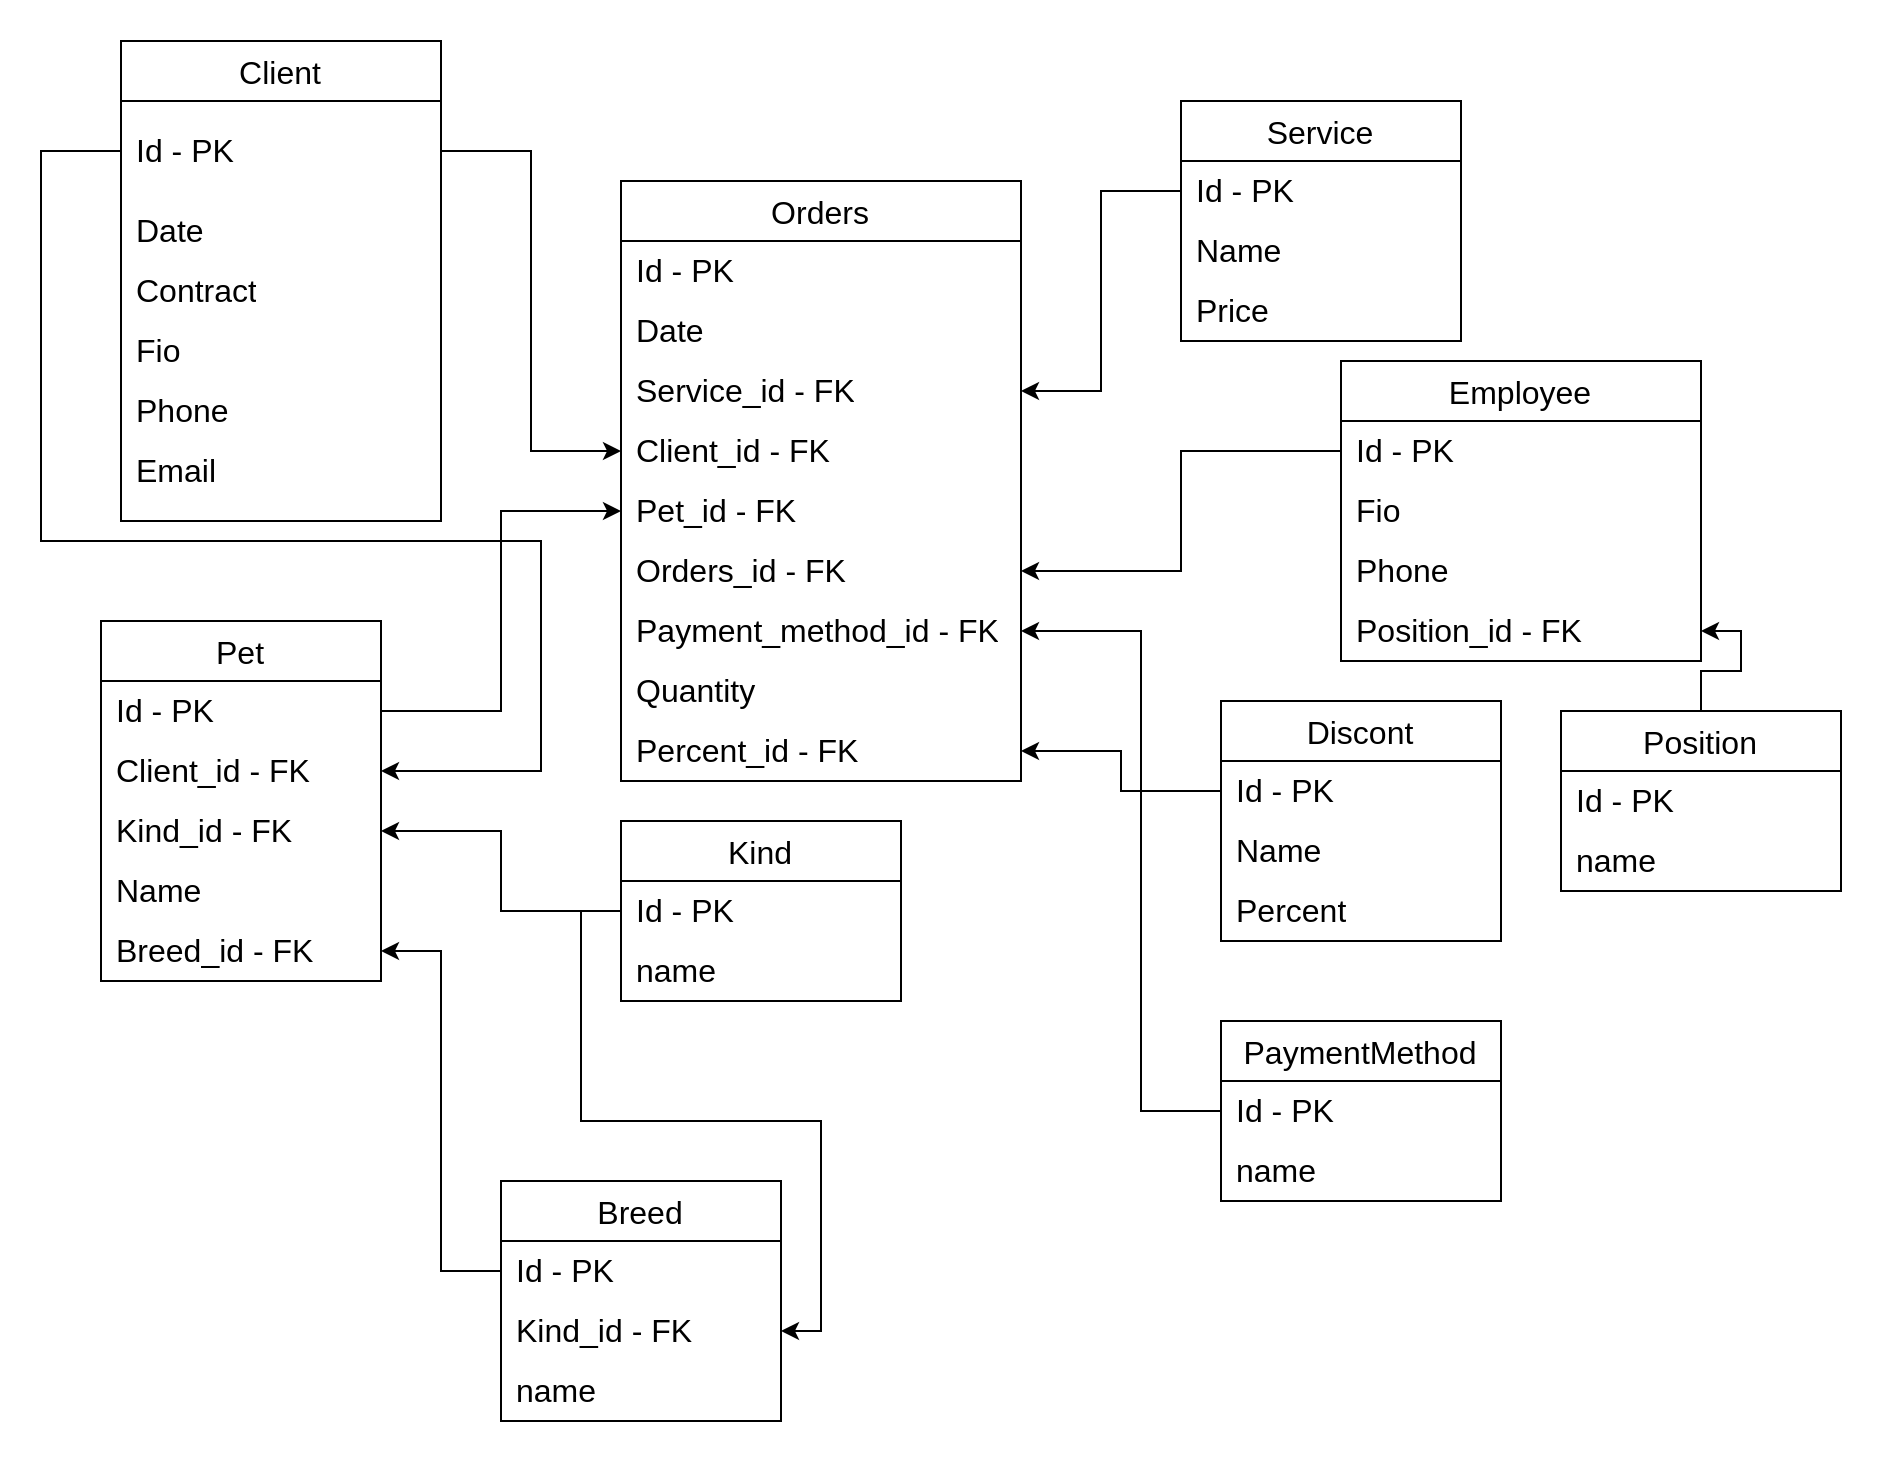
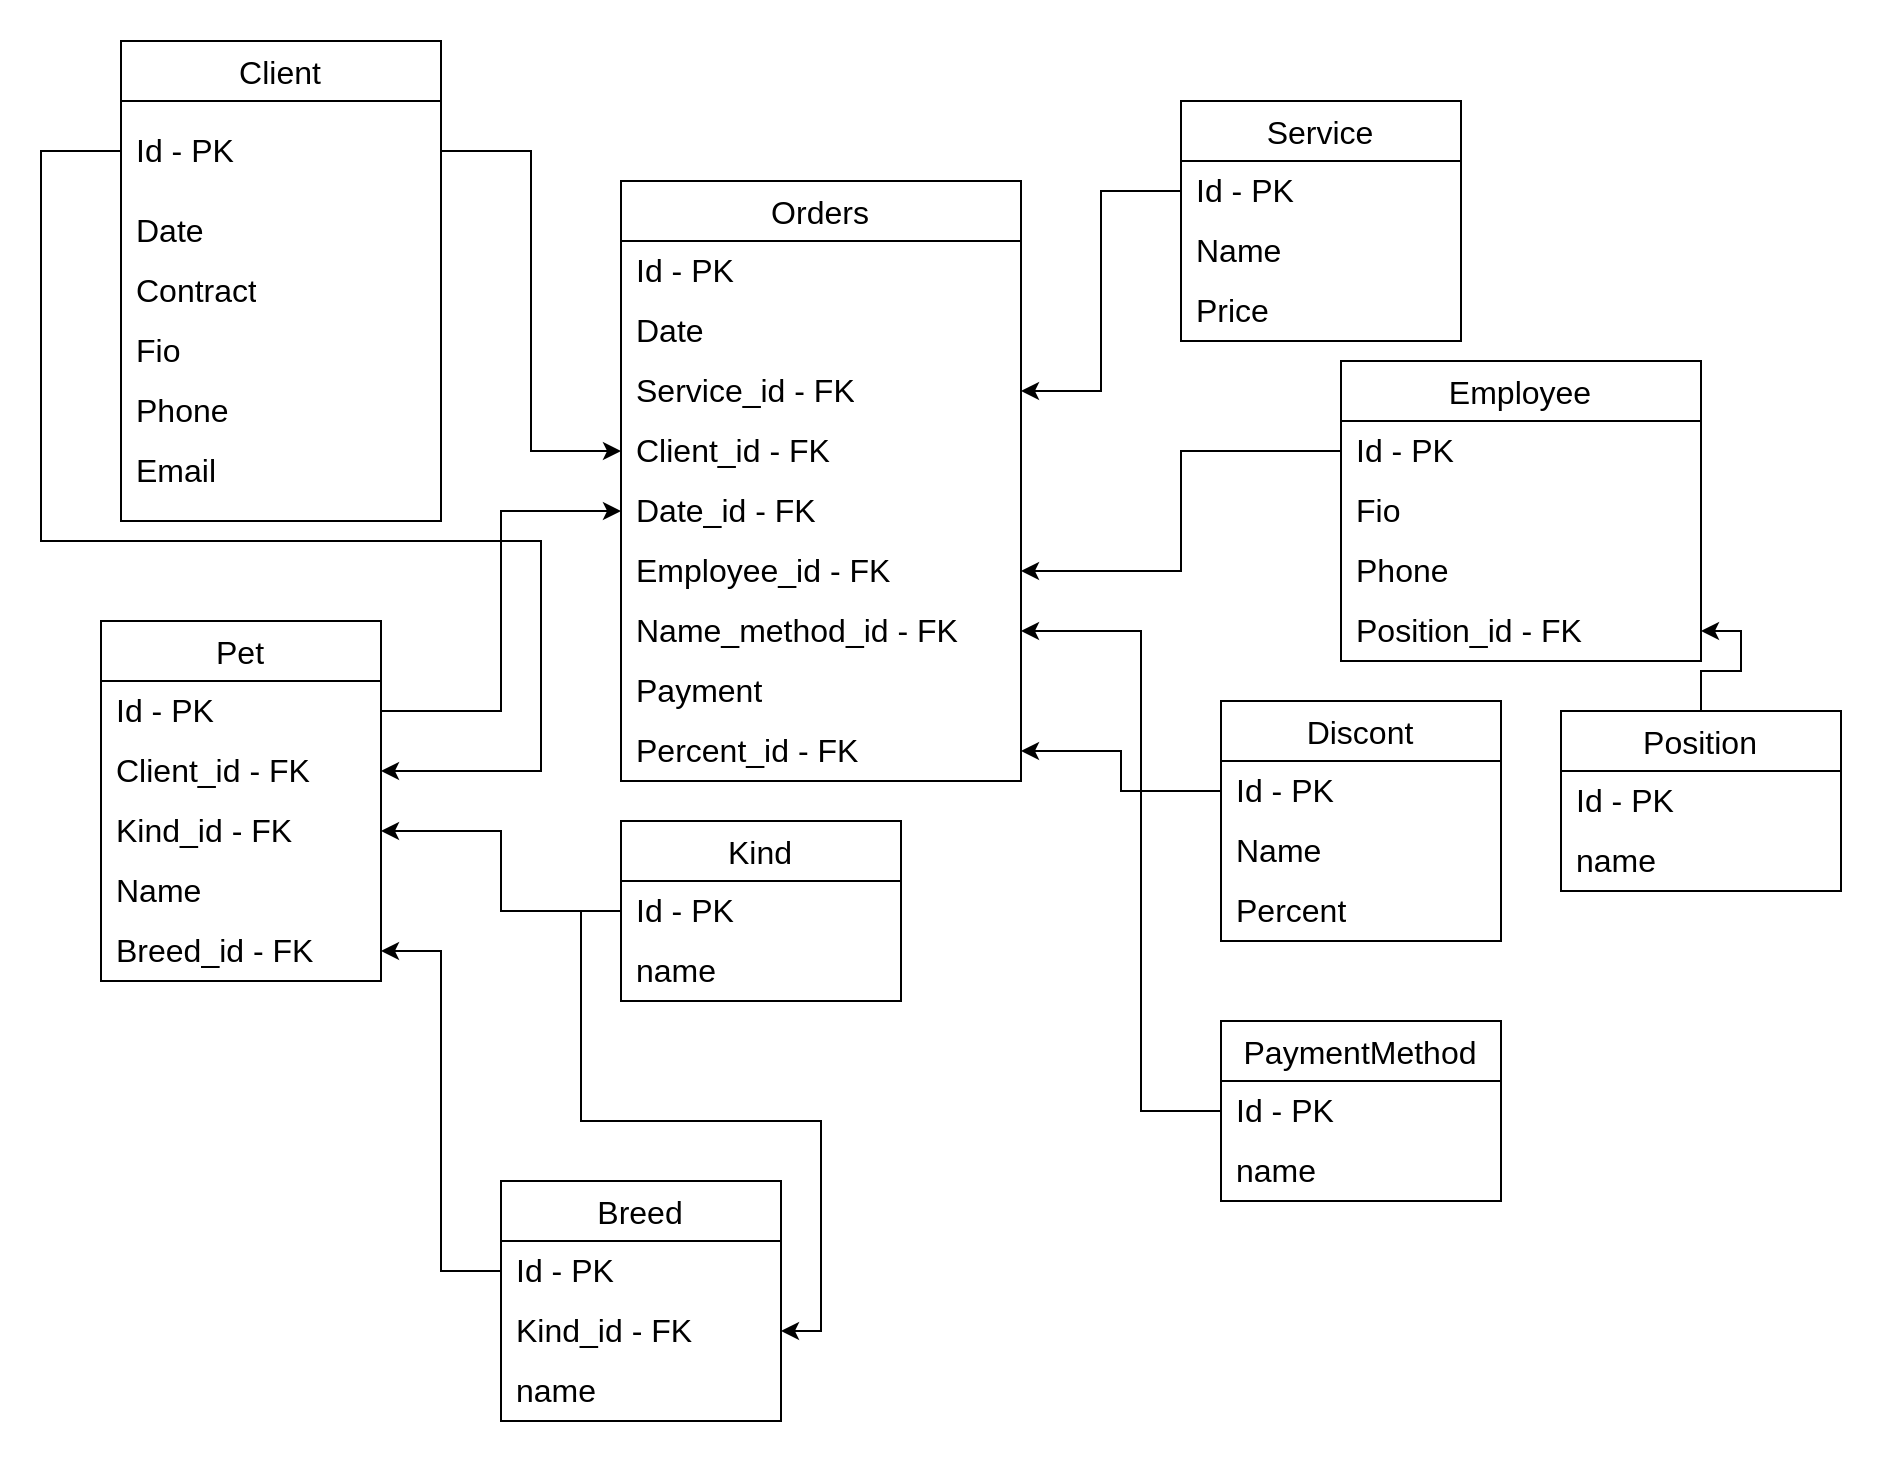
(727, 511) -> (736, 511)
(754, 571) -> (768, 571)
(822, 631) -> (795, 631)
(705, 691) -> (700, 691)
